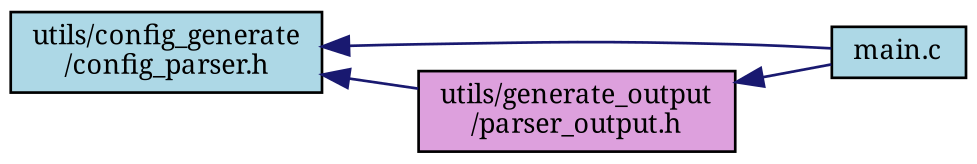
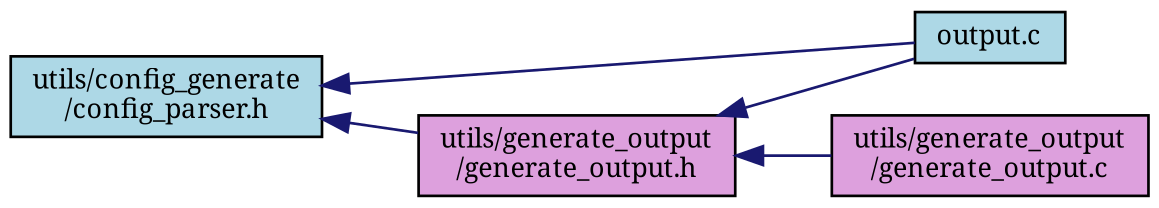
(899, 52) -> (990, 38)
(577, 111) -> (577, 156)
none -> (990, 156)
